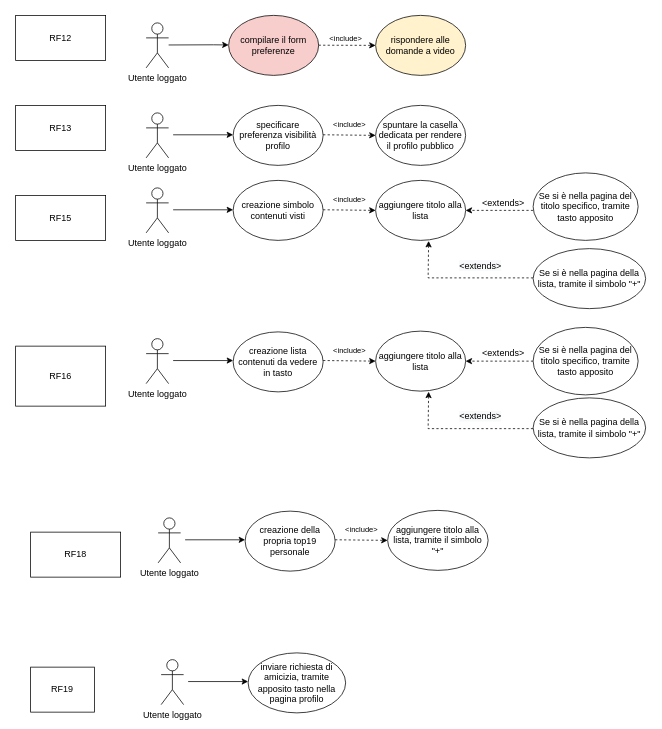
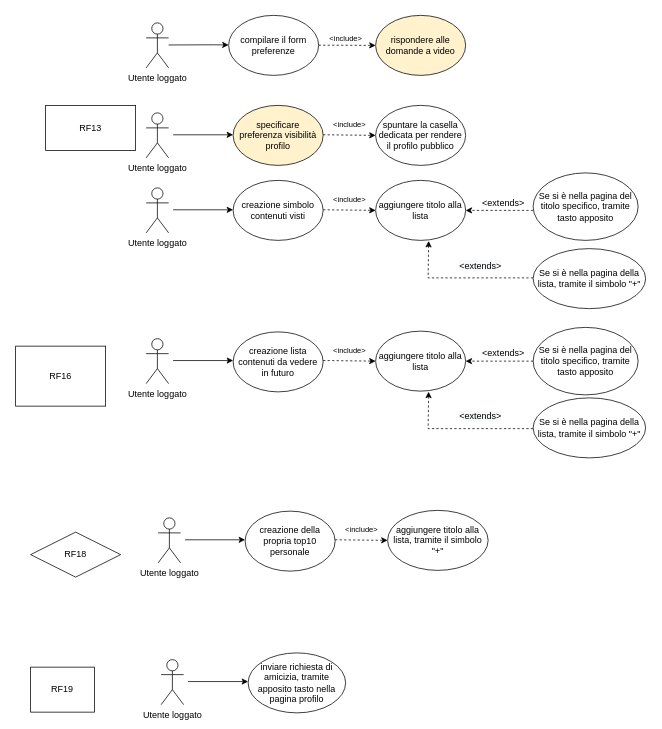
(60, 38) -> none
(273, 45) -> (273, 45)
(60, 128) -> (90, 128)
(278, 135) -> (278, 135)
(60, 218) -> none
(278, 362) -> (278, 362)
(290, 541) -> (290, 541)
(75, 555) -> (75, 555)
